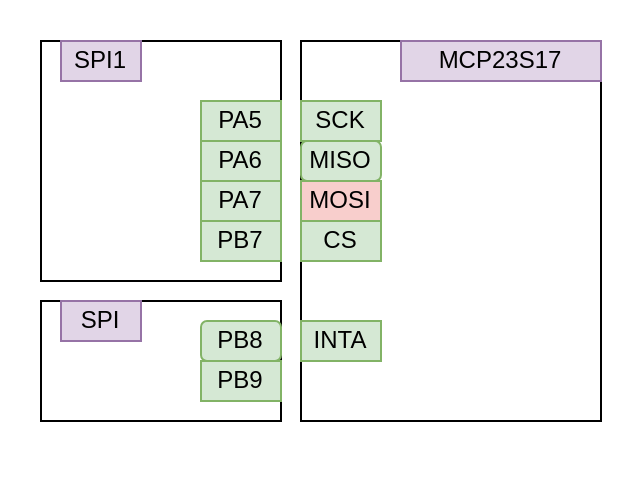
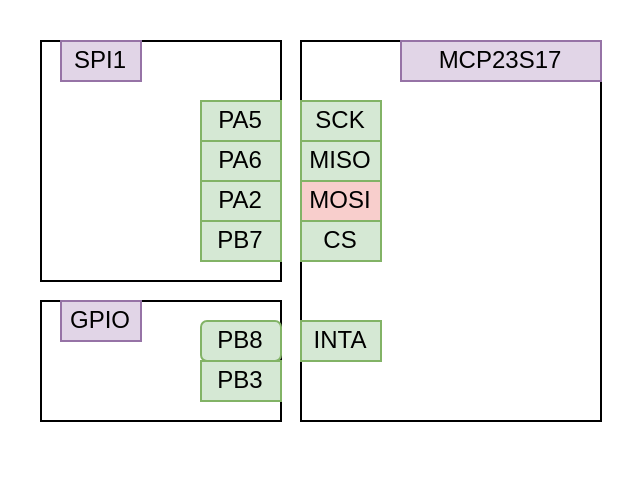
(341, 161) -> (341, 161)
(241, 201) -> (241, 201)
(101, 321) -> (101, 321)
(241, 381) -> (241, 381)
